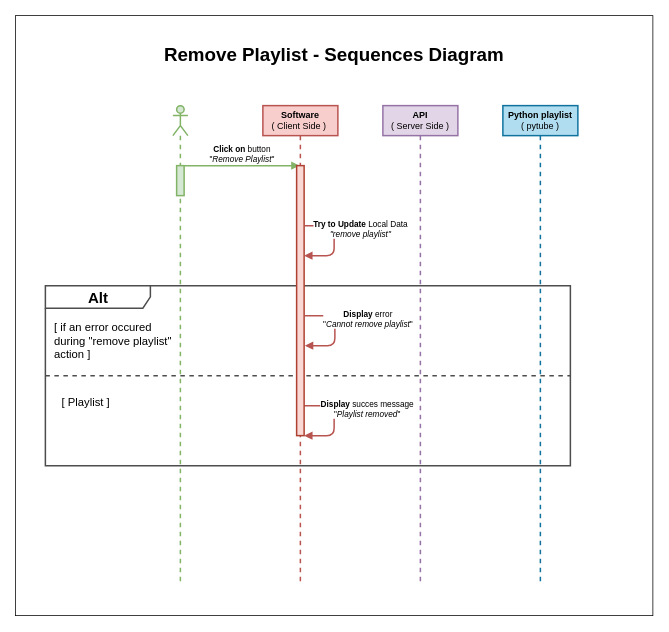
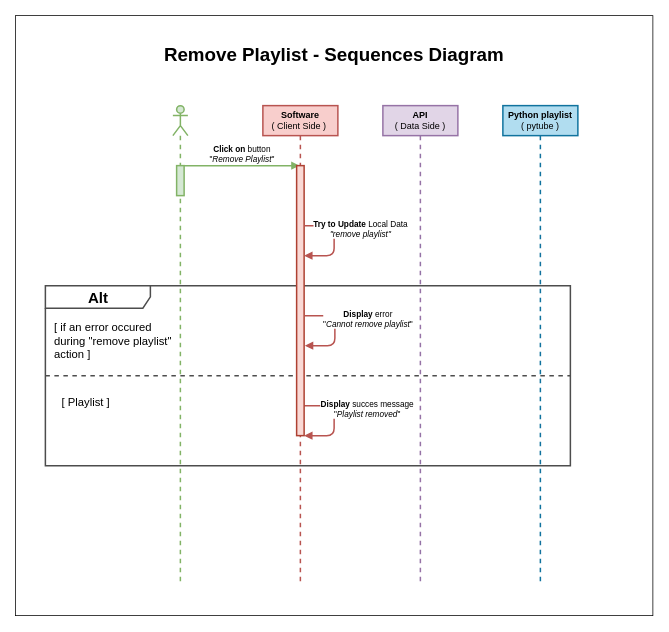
(420, 120) -> (420, 120)
